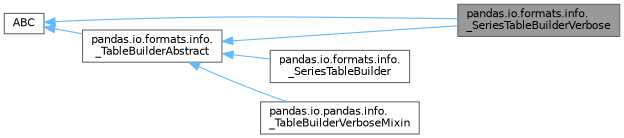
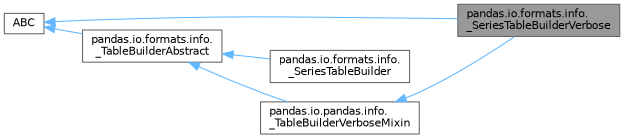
(345, 33) -> (462, 70)
